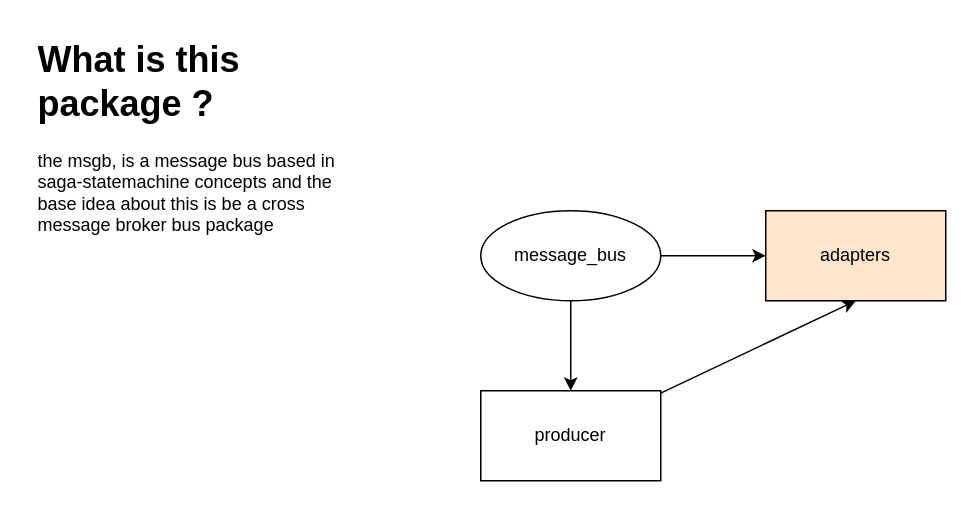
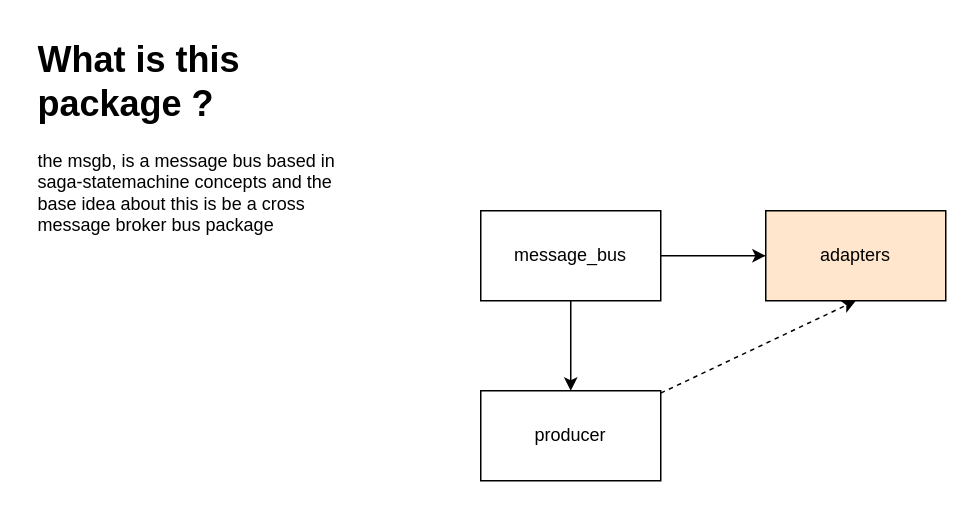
(571, 256) -> (571, 256)
(755, 349) -> (755, 349)
